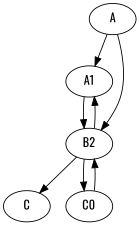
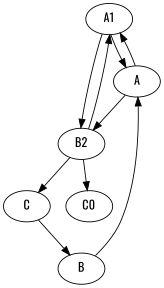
none -> (116, 47)
(95, 179) -> none
none -> (81, 269)
